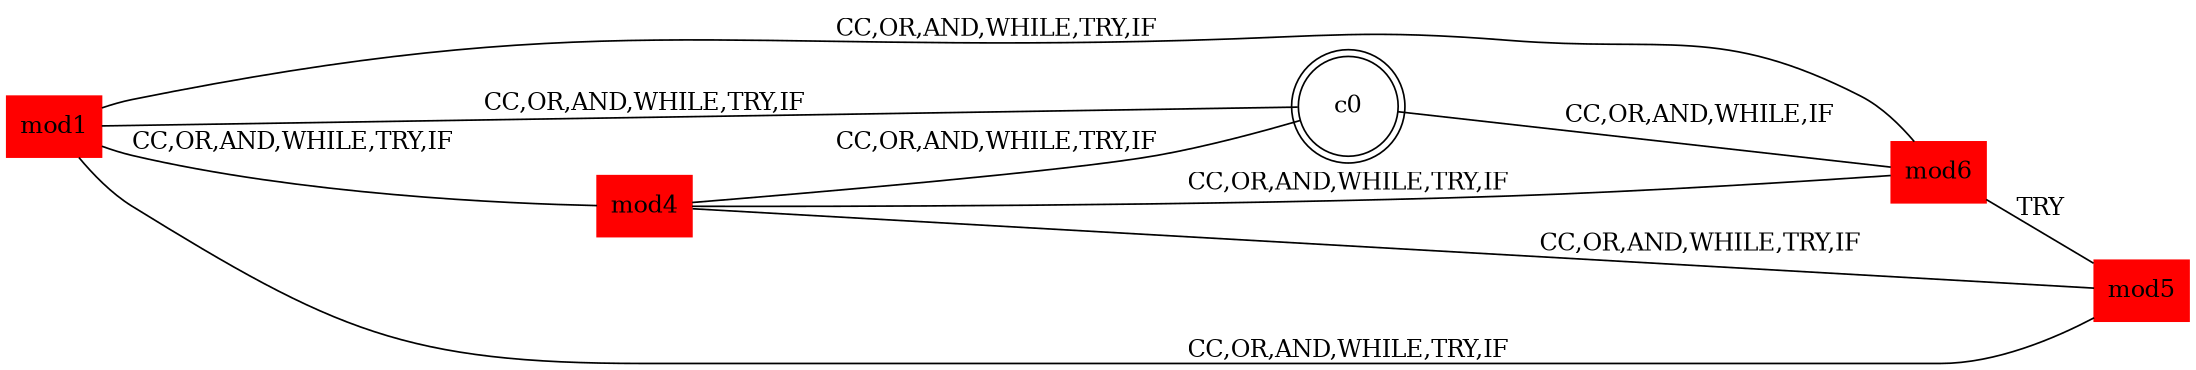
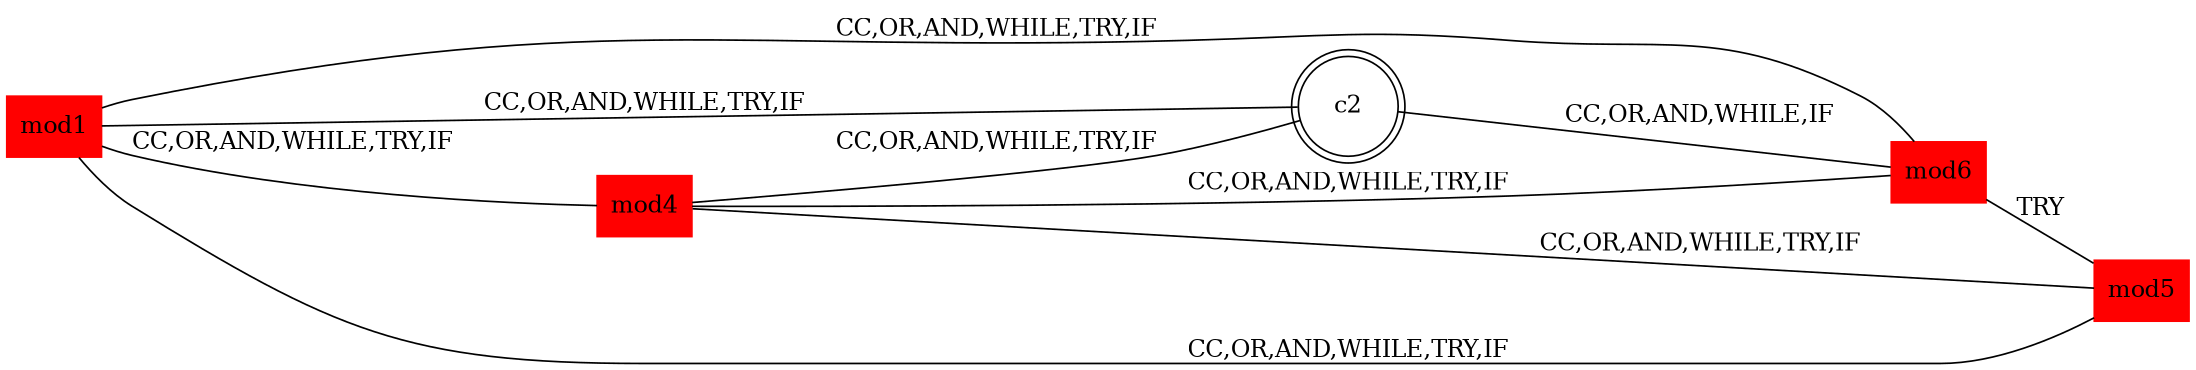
(1348, 106) -> (1348, 106)
